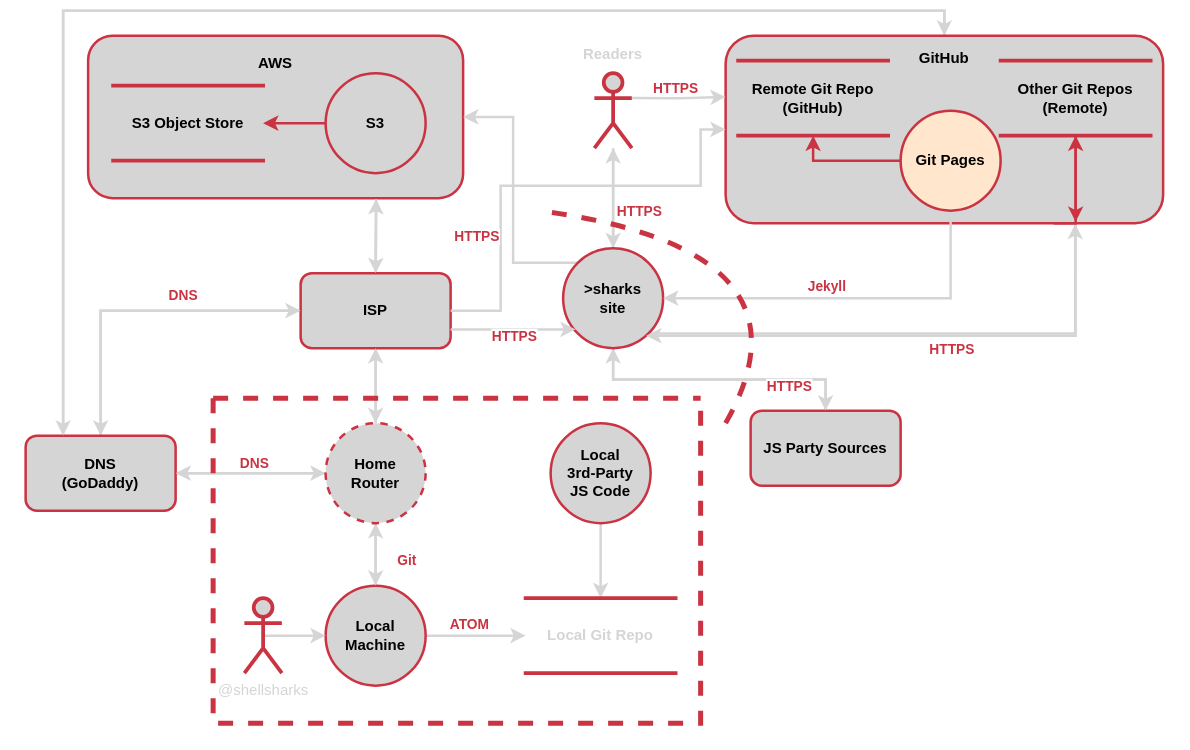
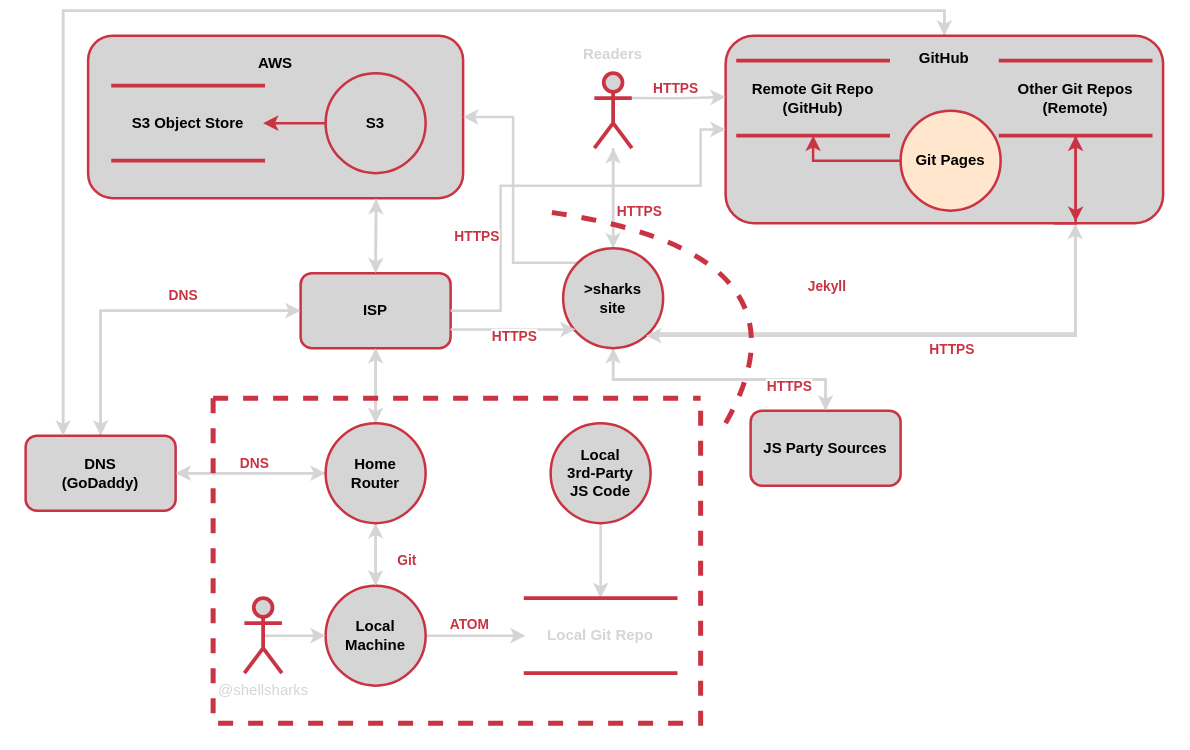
(951, 222) -> none
(376, 473) -> (376, 473)
